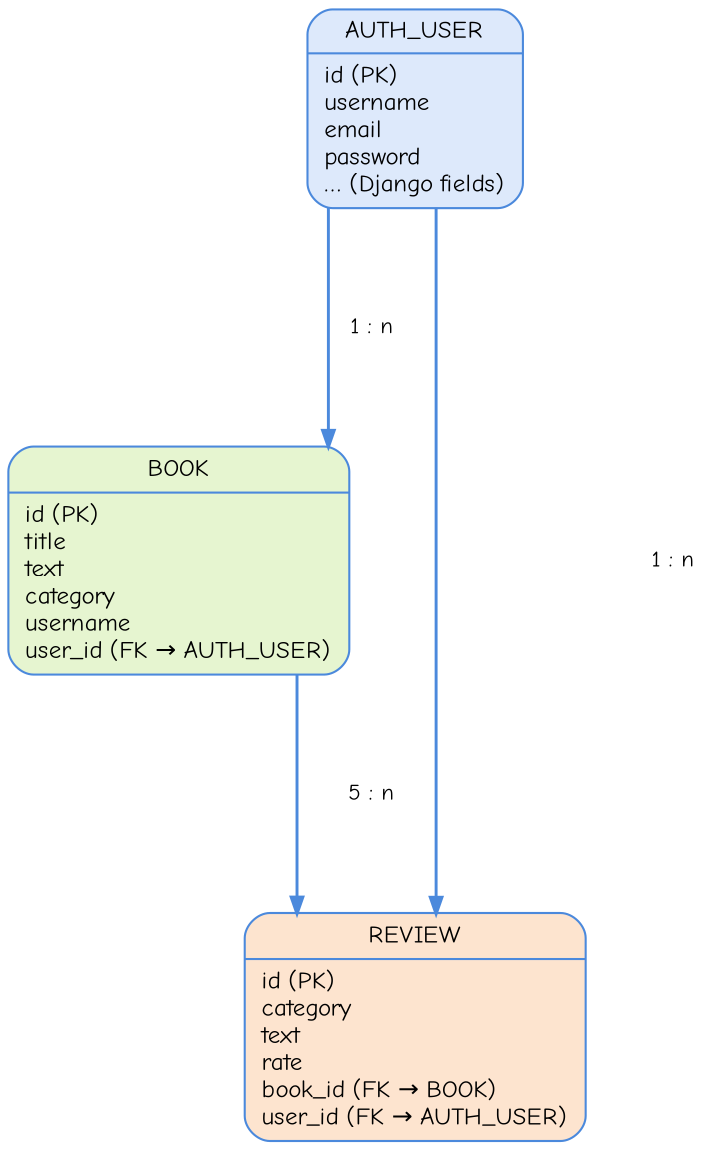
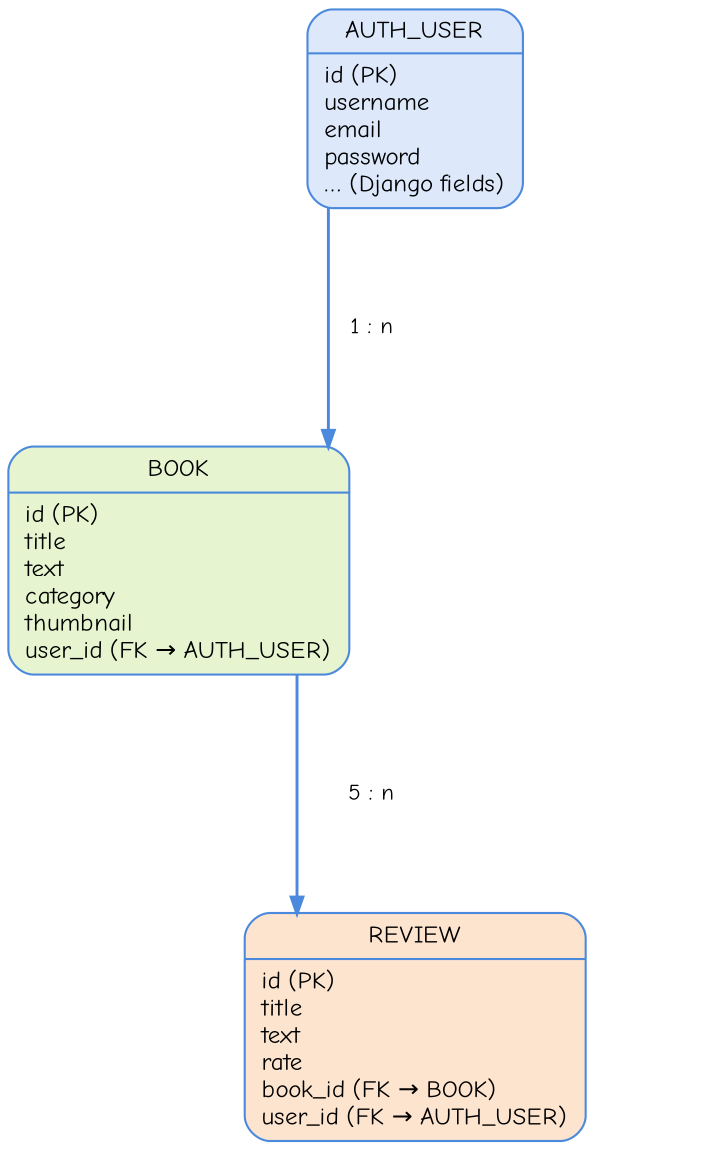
(436, 553) -> none
(78, 623) -> (79, 623)
(306, 1008) -> (282, 1008)
